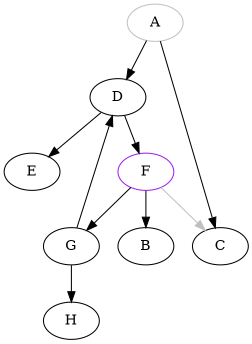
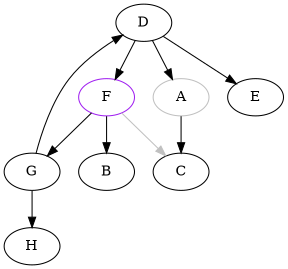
(139, 55) -> (160, 55)
